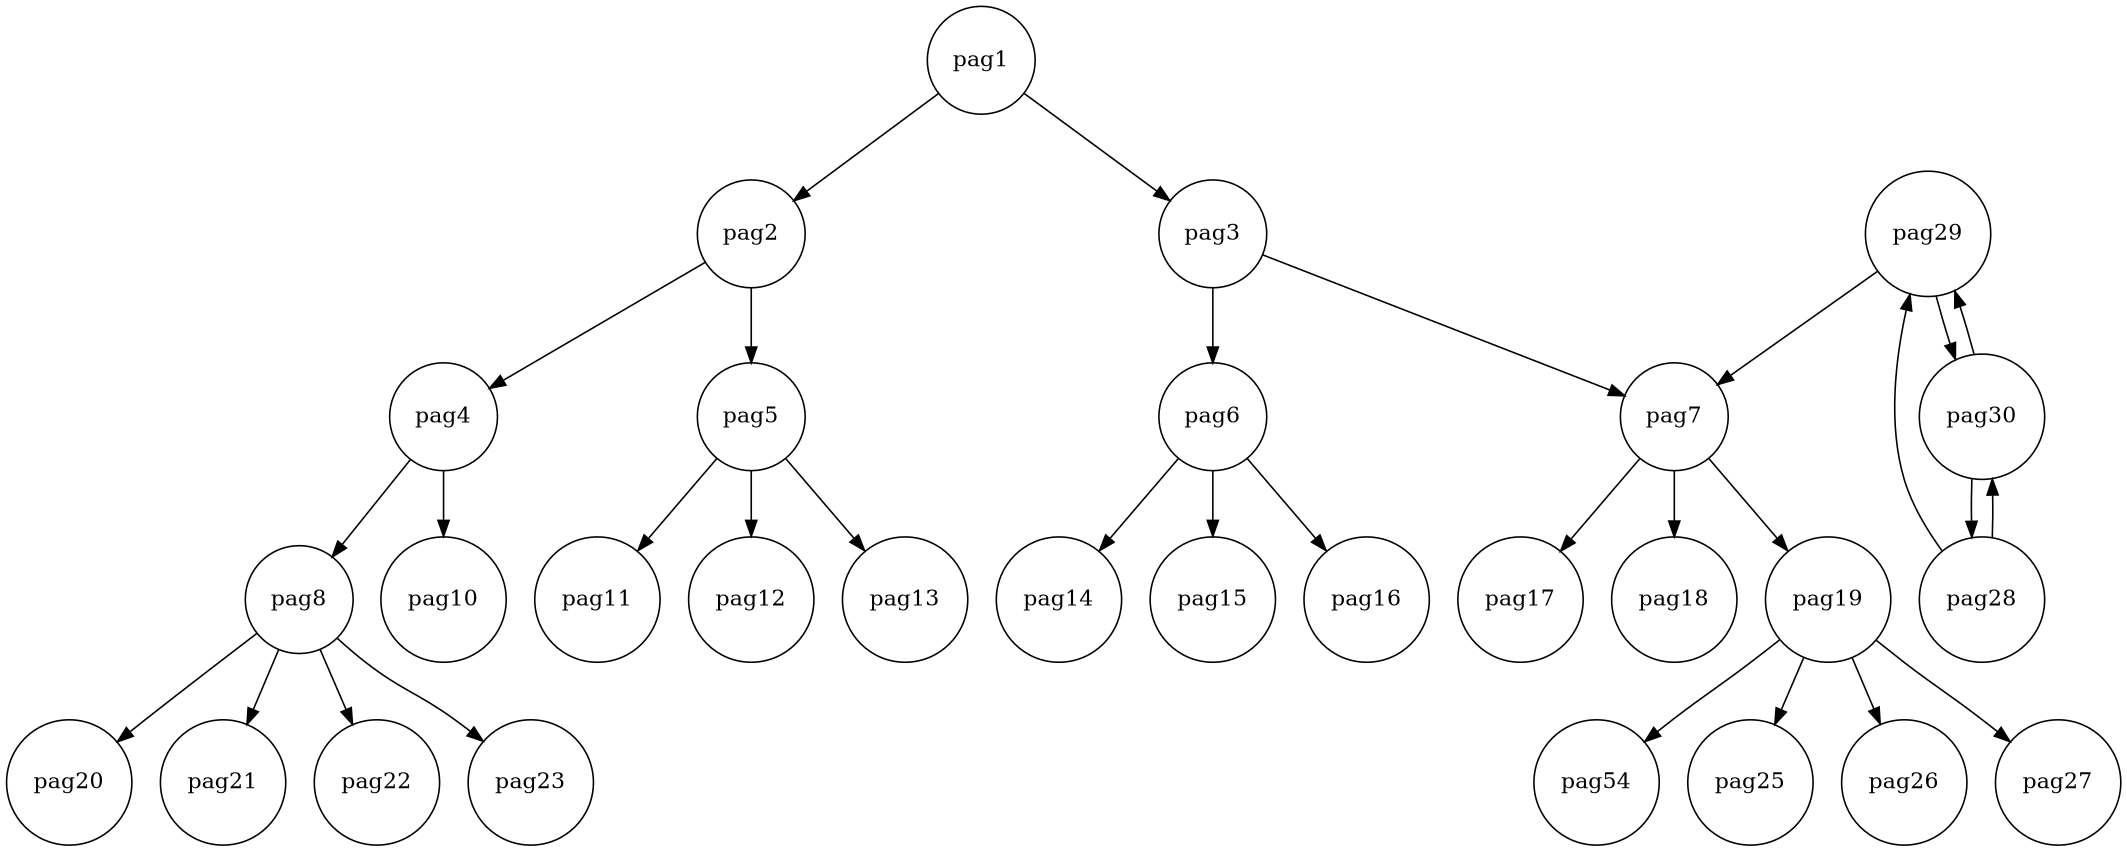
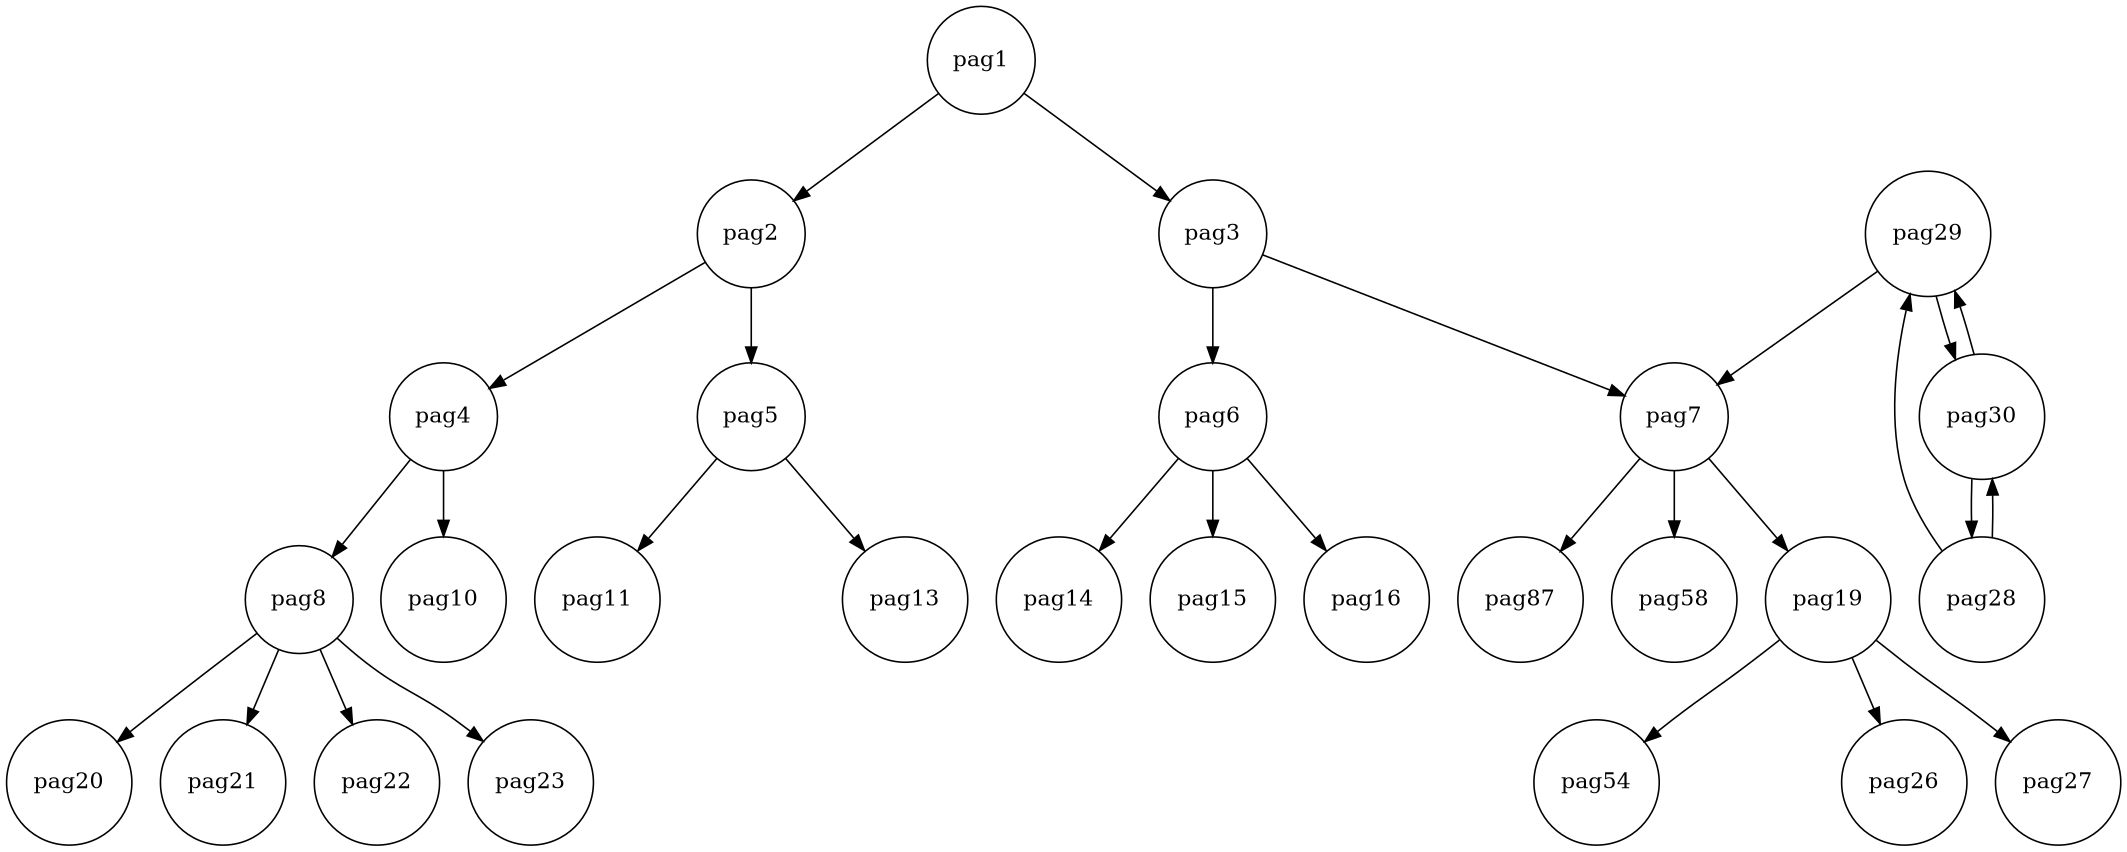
(751, 600) -> none
(1521, 600) -> (1521, 600)
(1674, 600) -> (1674, 600)
(1750, 782) -> none
